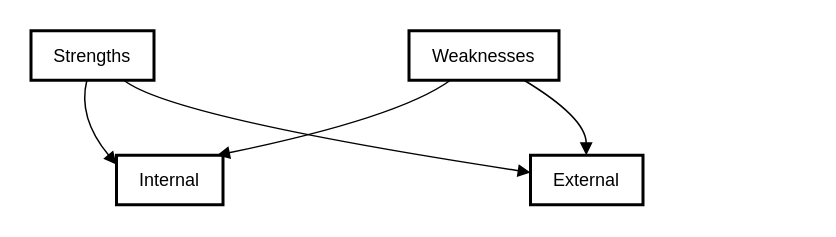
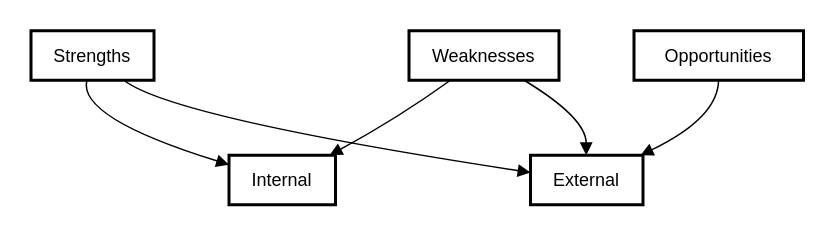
none -> (719, 56)
none -> (693, 124)
(170, 180) -> (282, 180)
